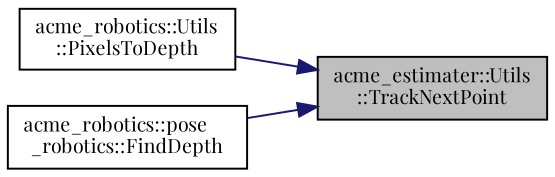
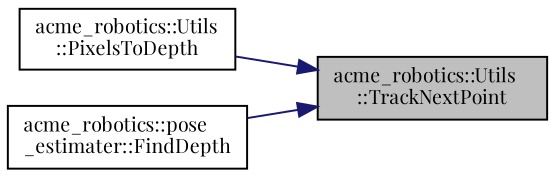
(432, 88) -> (432, 88)
(127, 137) -> (127, 137)
